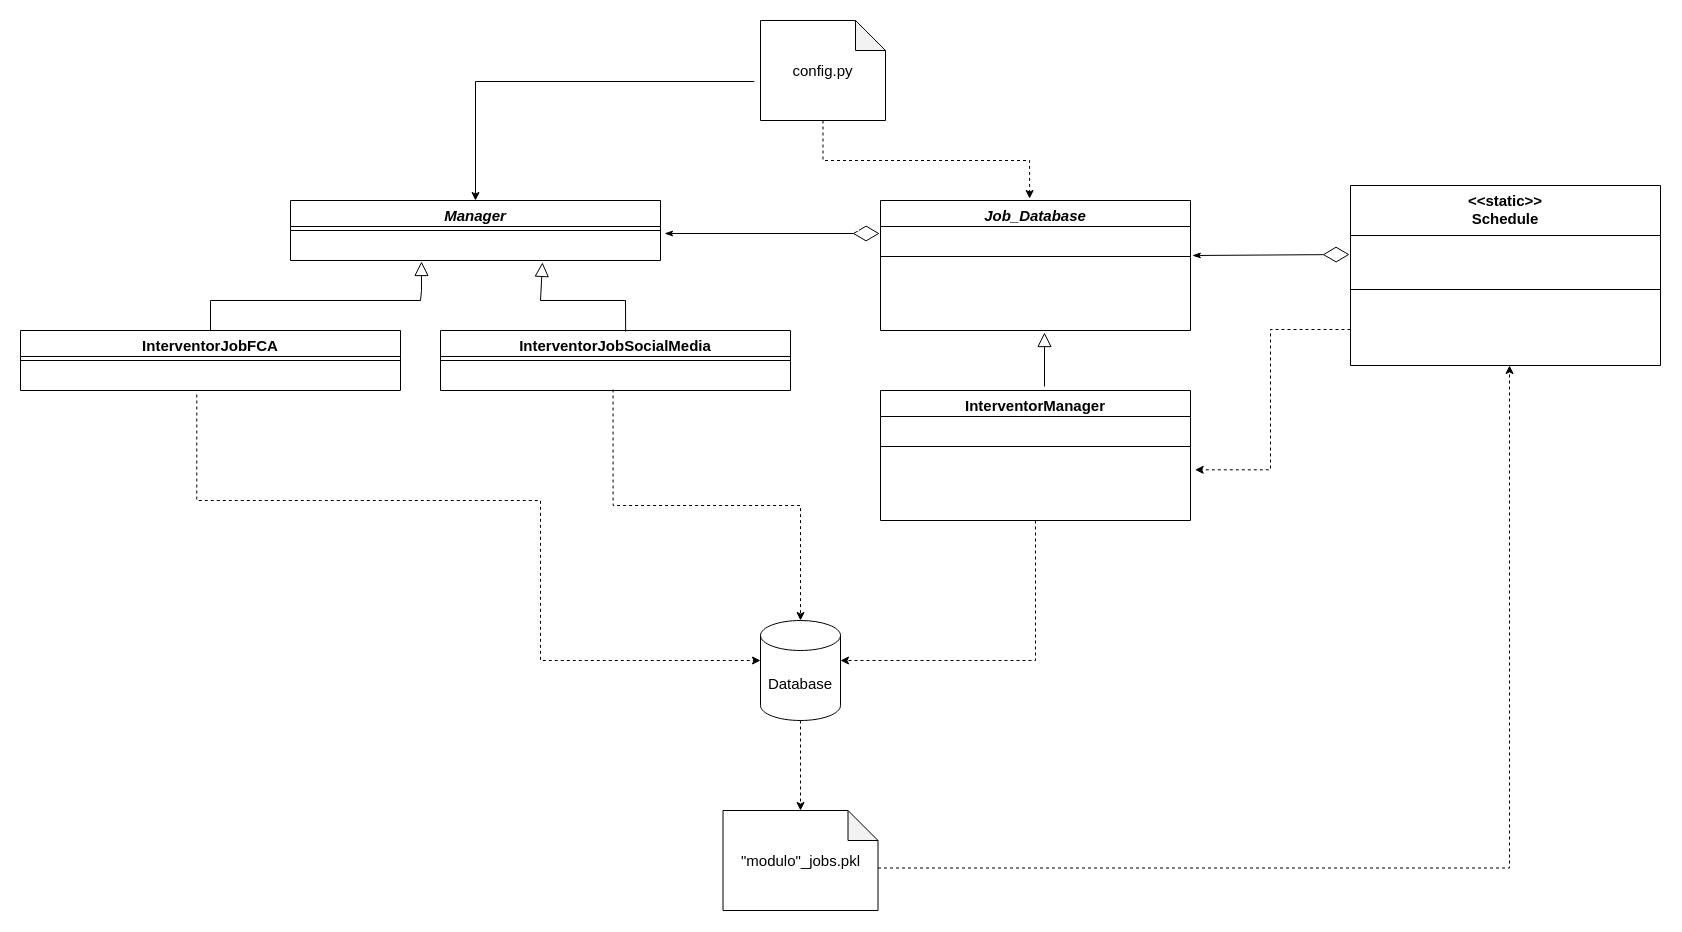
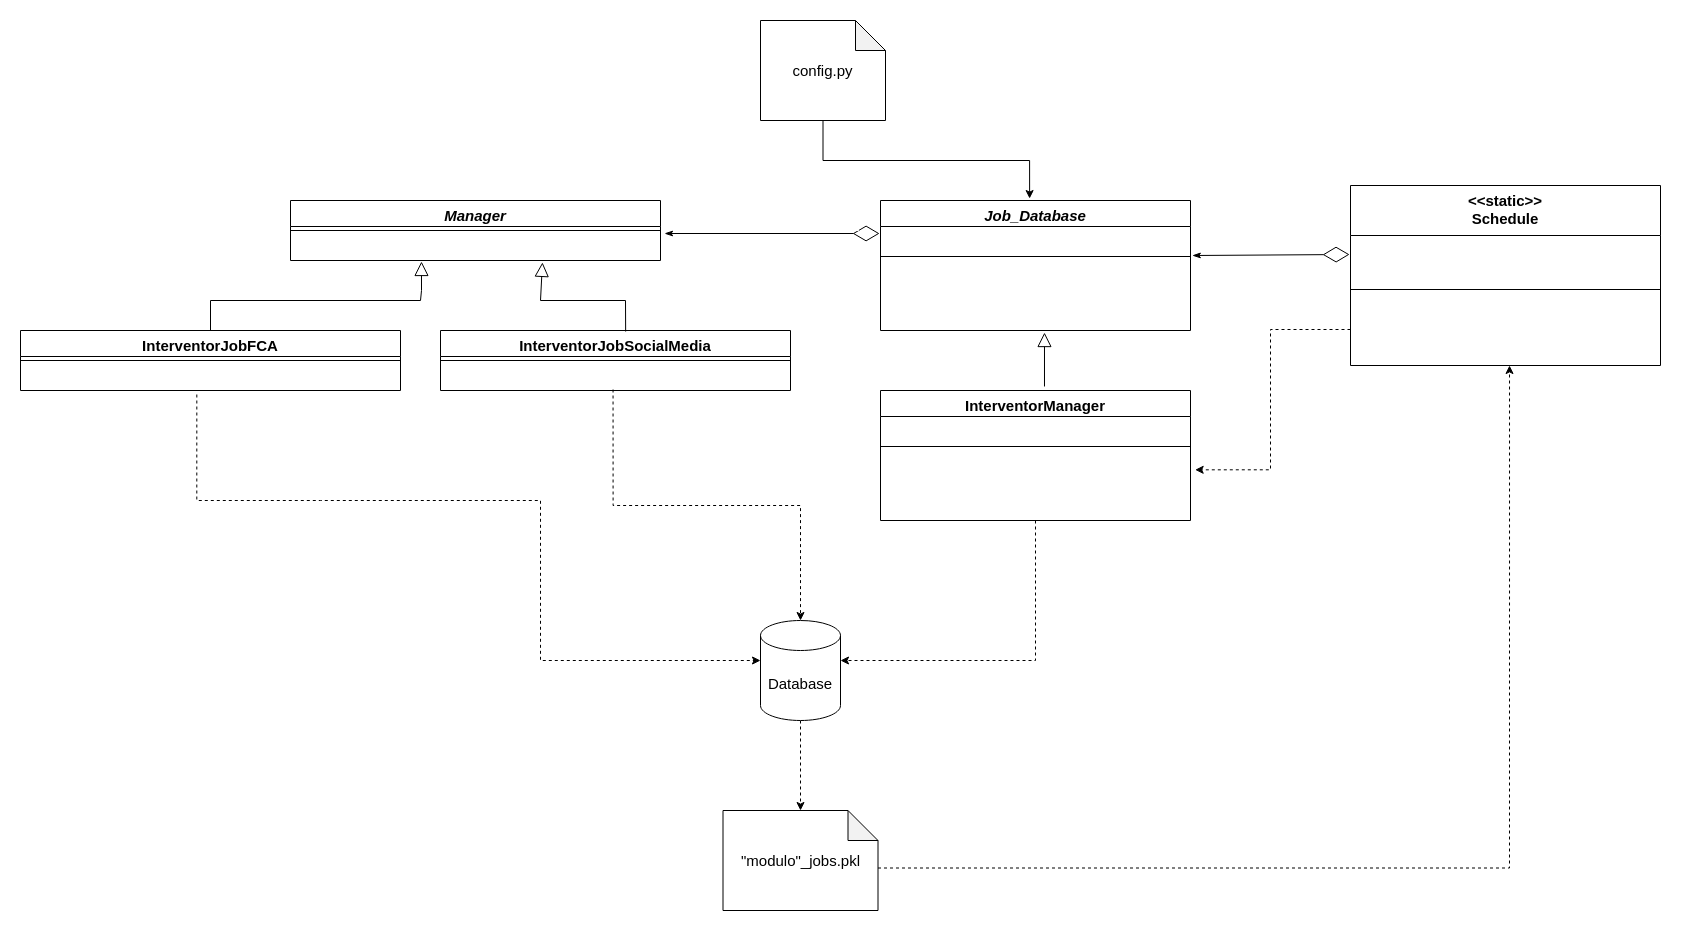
(559, 82) -> none
(921, 161) -> (921, 161)
